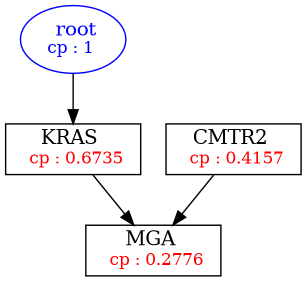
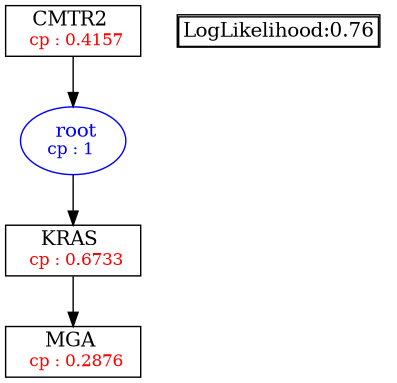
none -> (279, 31)
(77, 159) -> (77, 260)
(198, 195) -> (73, 75)
(157, 260) -> (77, 361)
